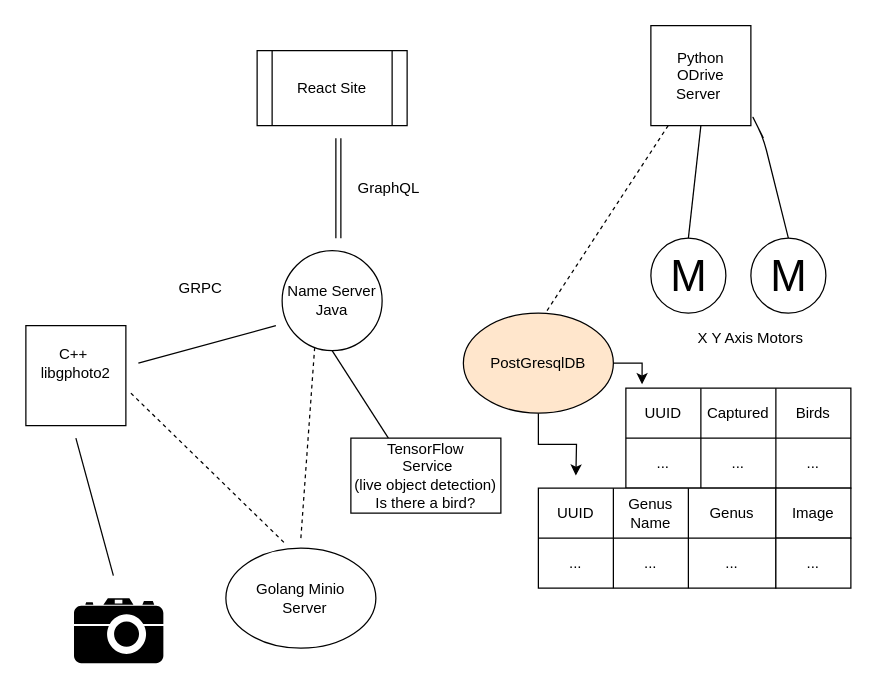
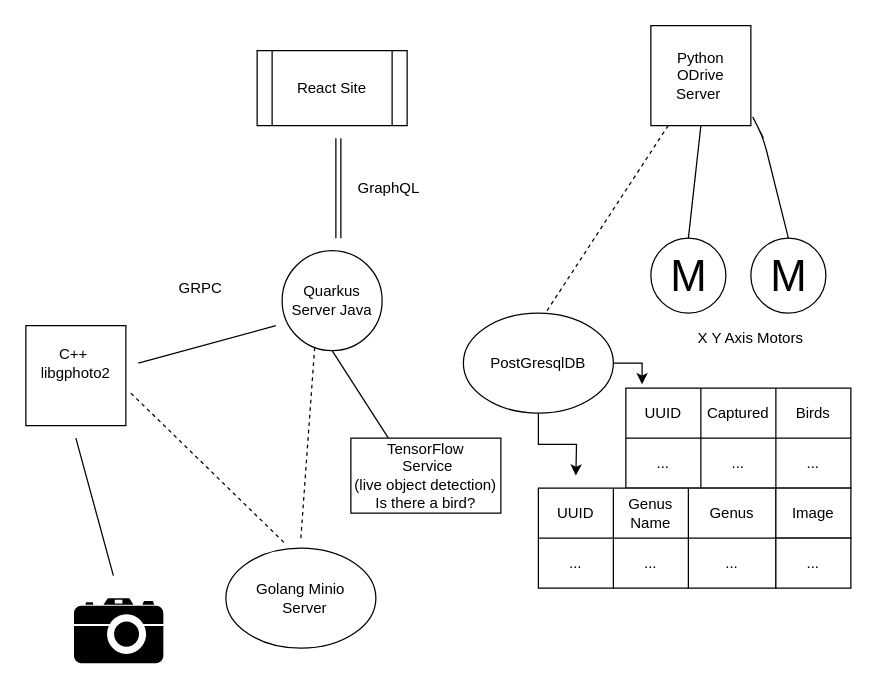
(332, 301) -> (332, 301)
(538, 363) -> (538, 363)
